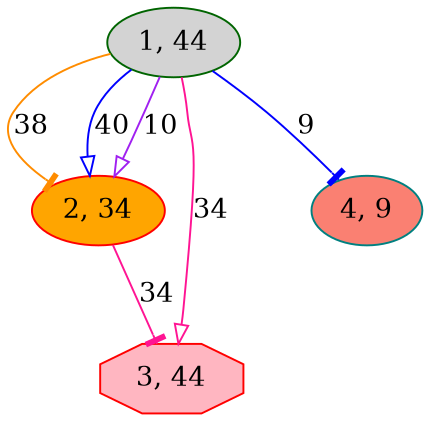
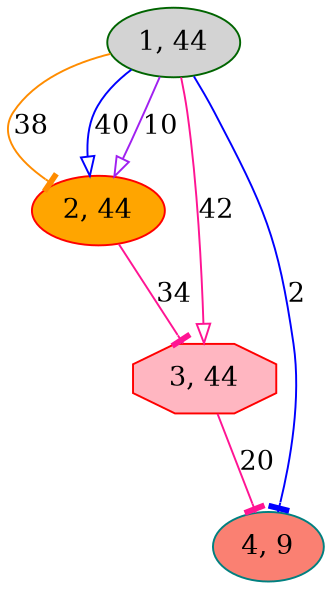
(307, 127) -> (297, 295)
(98, 211) -> (98, 211)
(211, 211) -> (217, 211)
none -> (235, 459)
